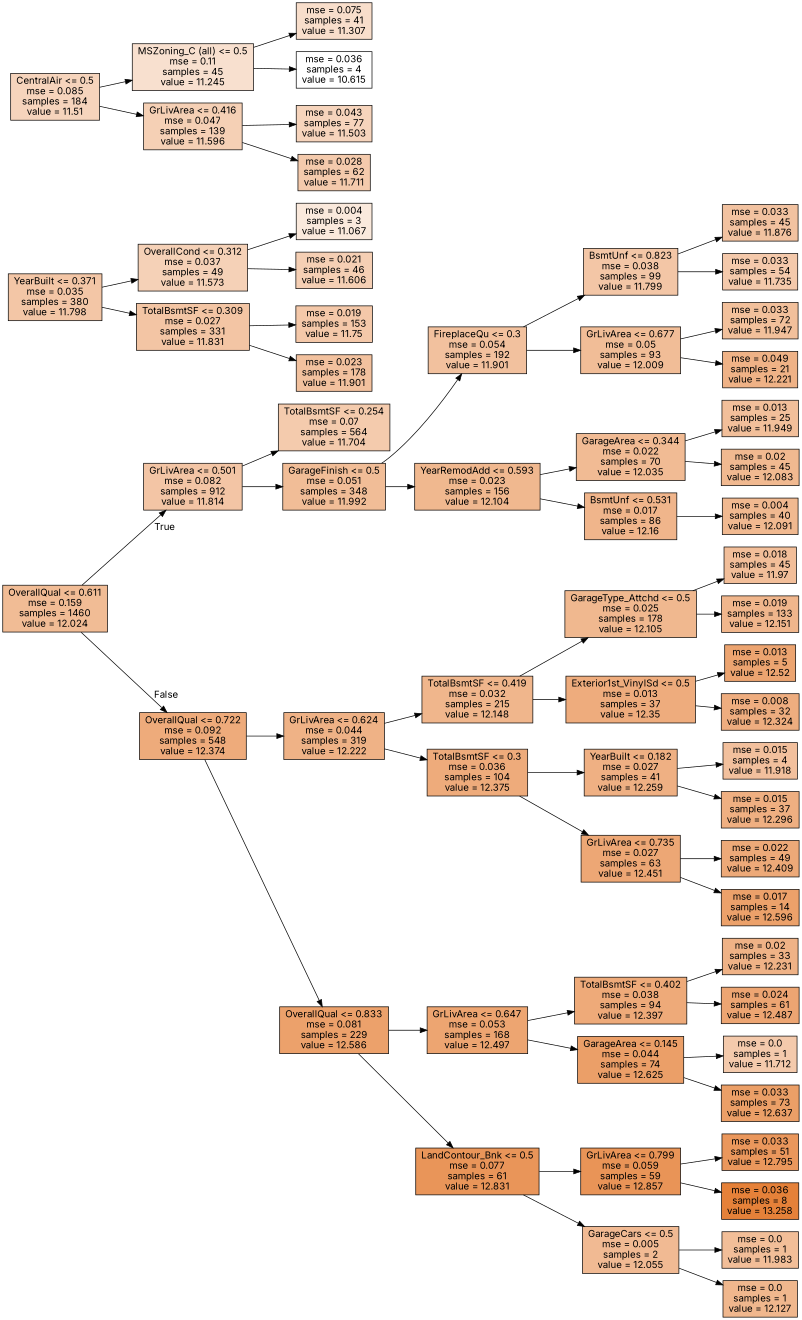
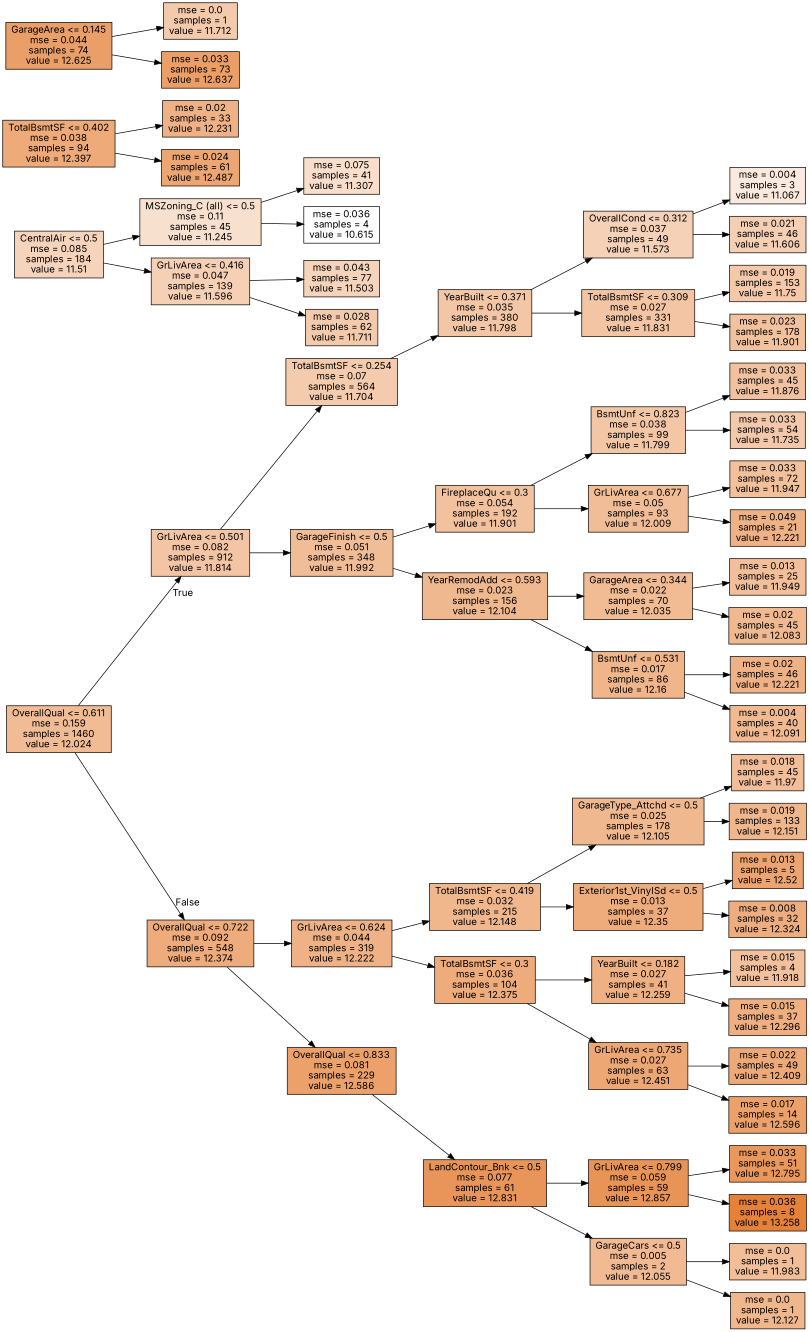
none -> (411, 349)
none -> (768, 675)
(477, 1030) -> none
